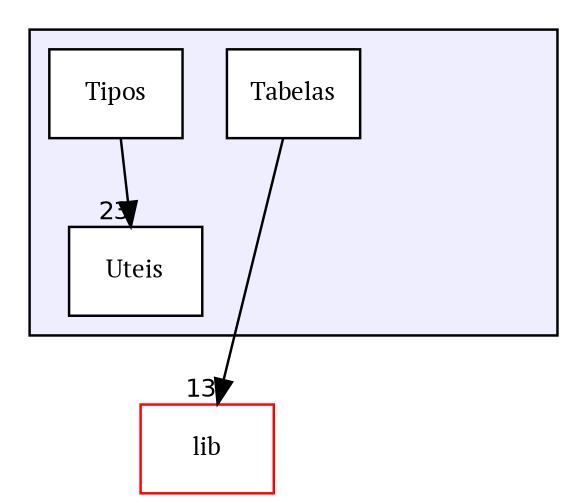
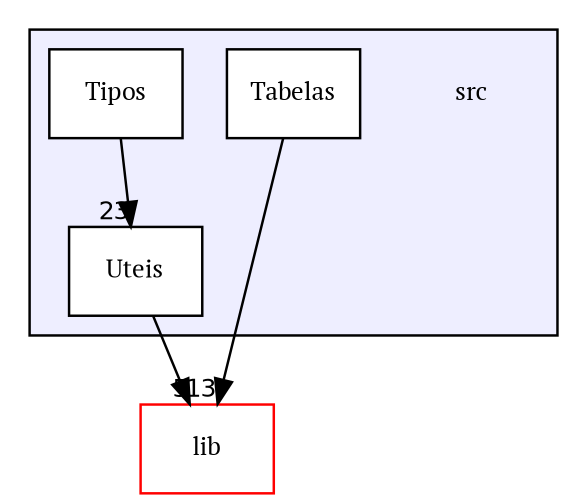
none -> (471, 94)
none -> (167, 350)
